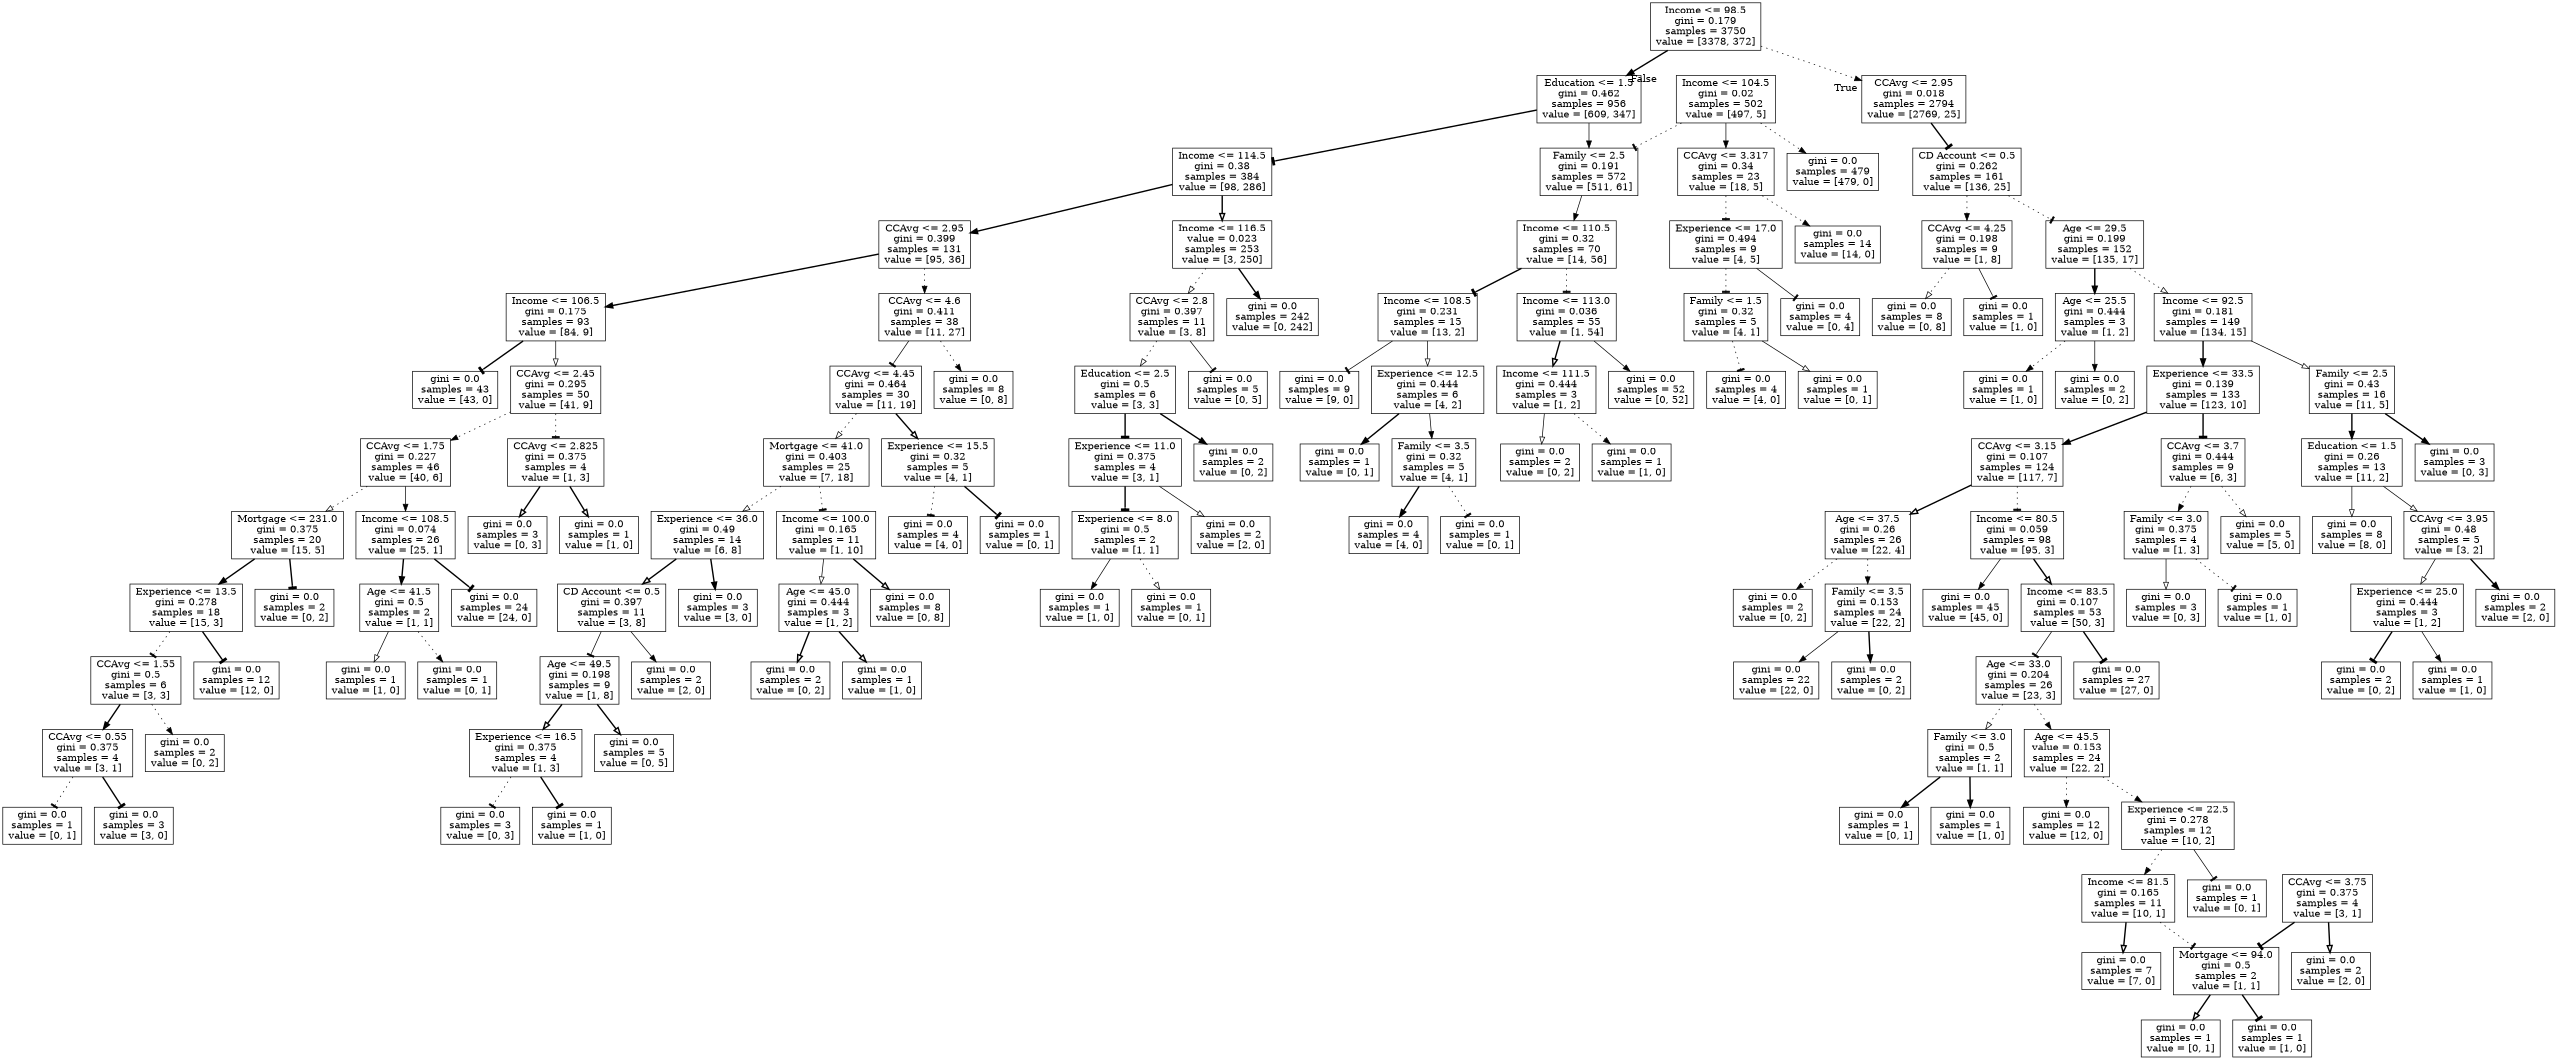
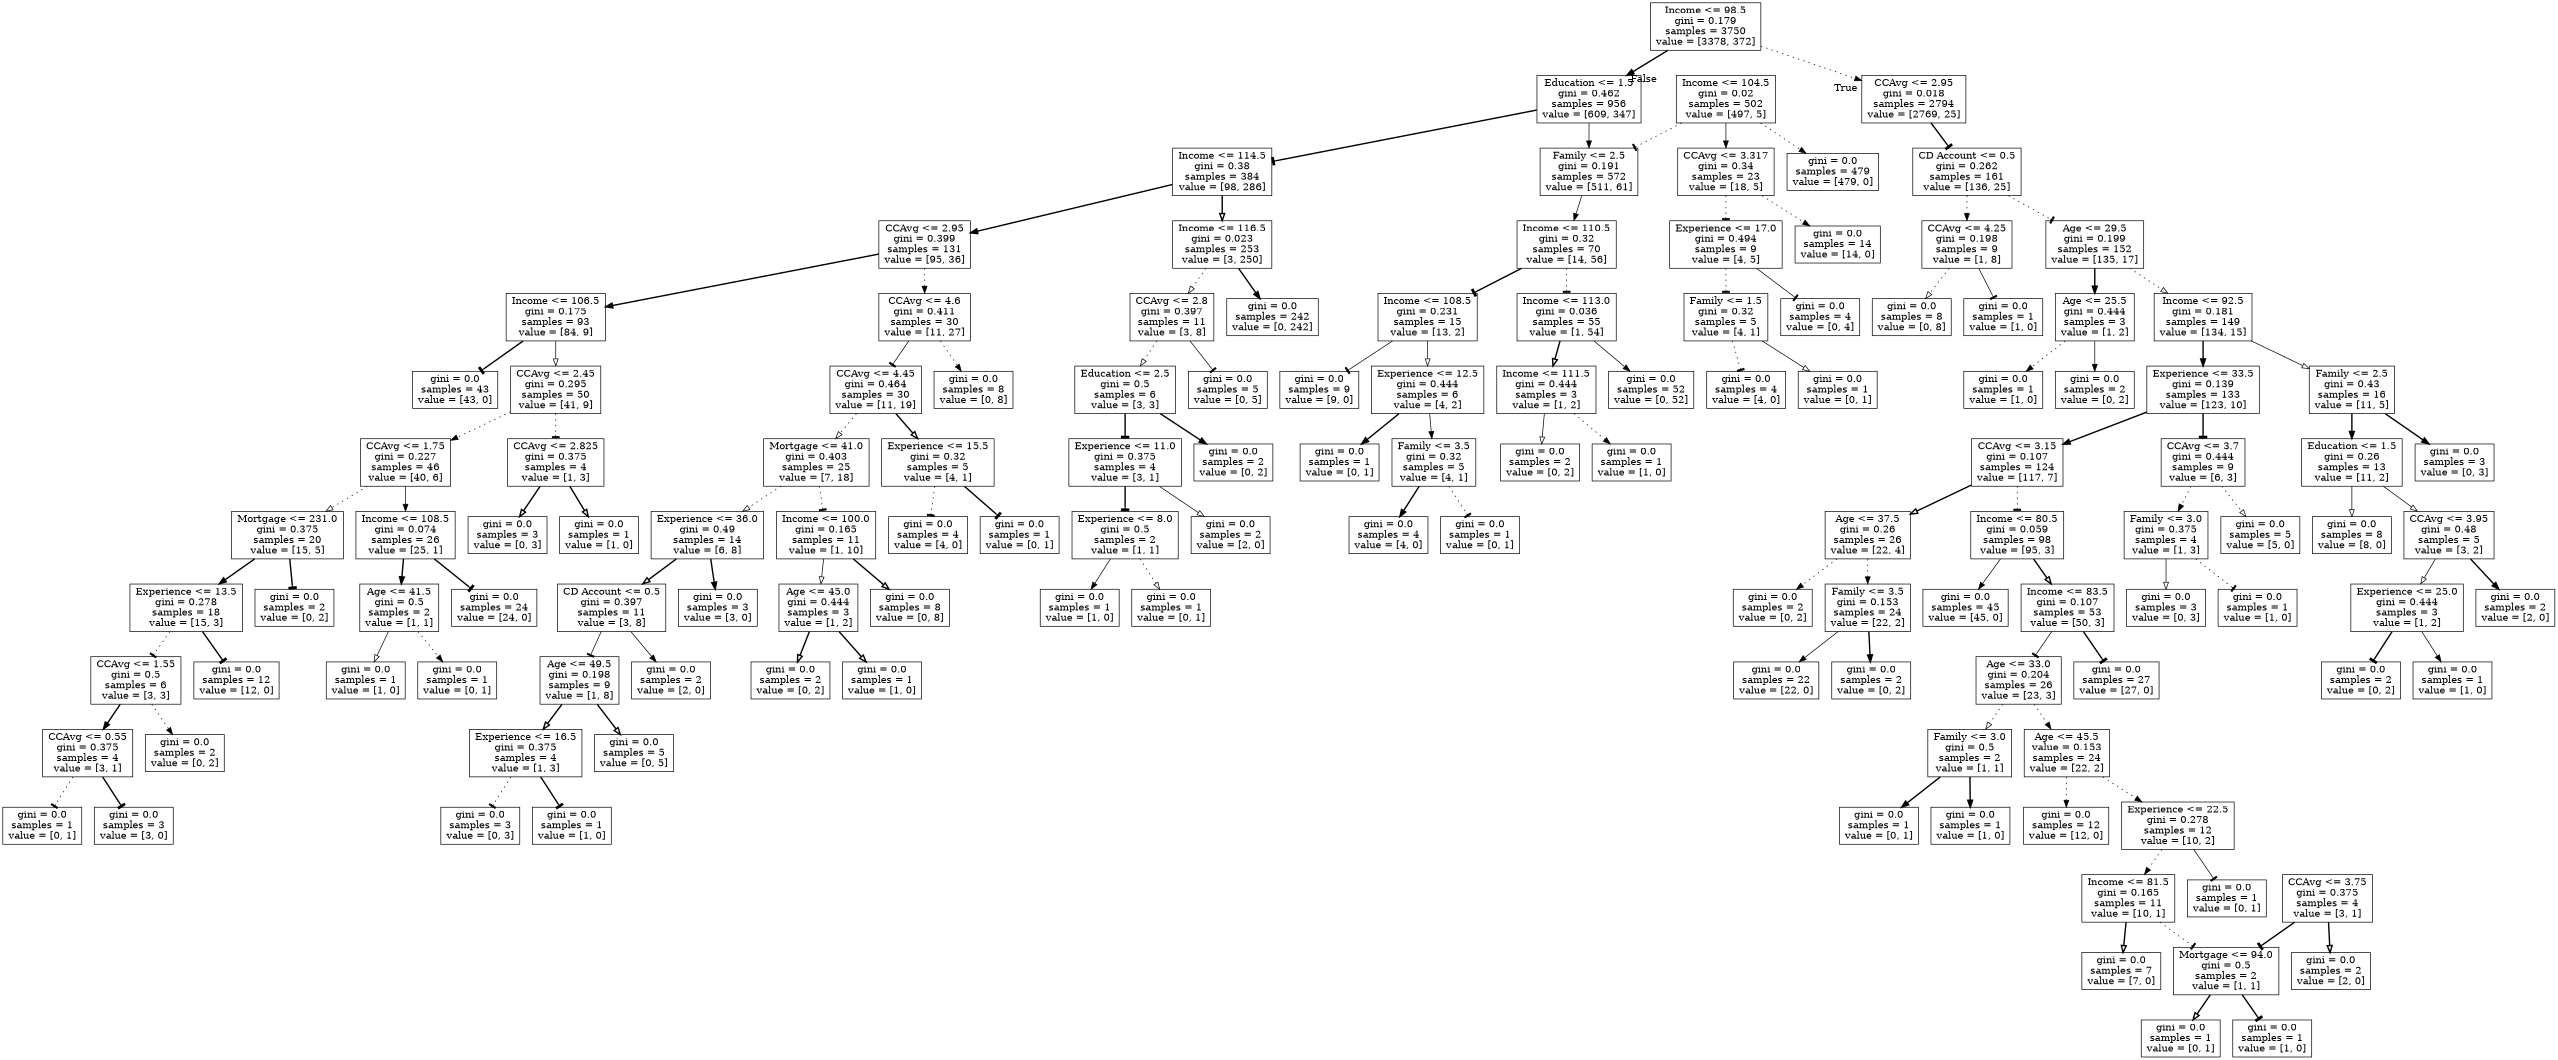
(1222, 245) -> (1222, 245)
(925, 317) -> (925, 317)
